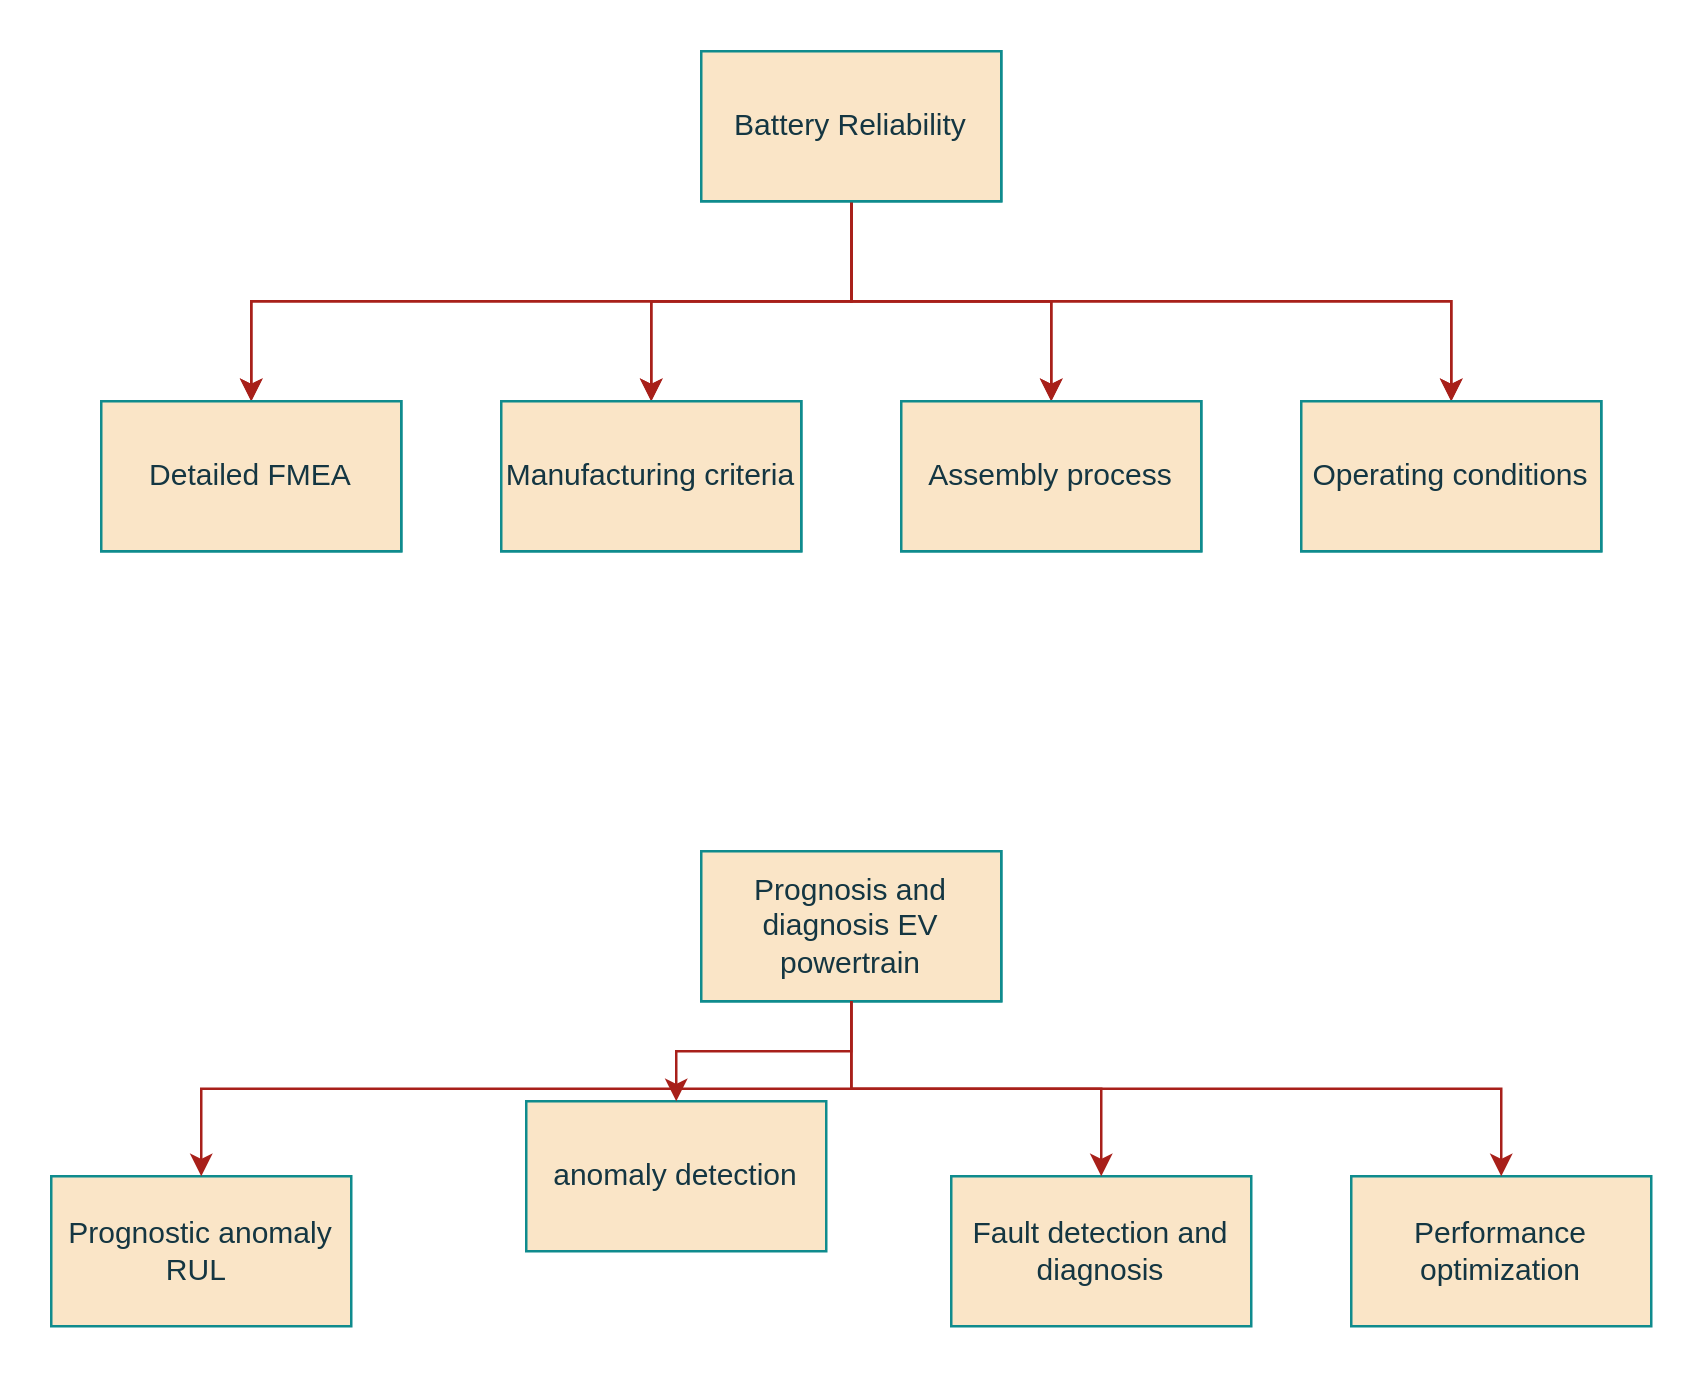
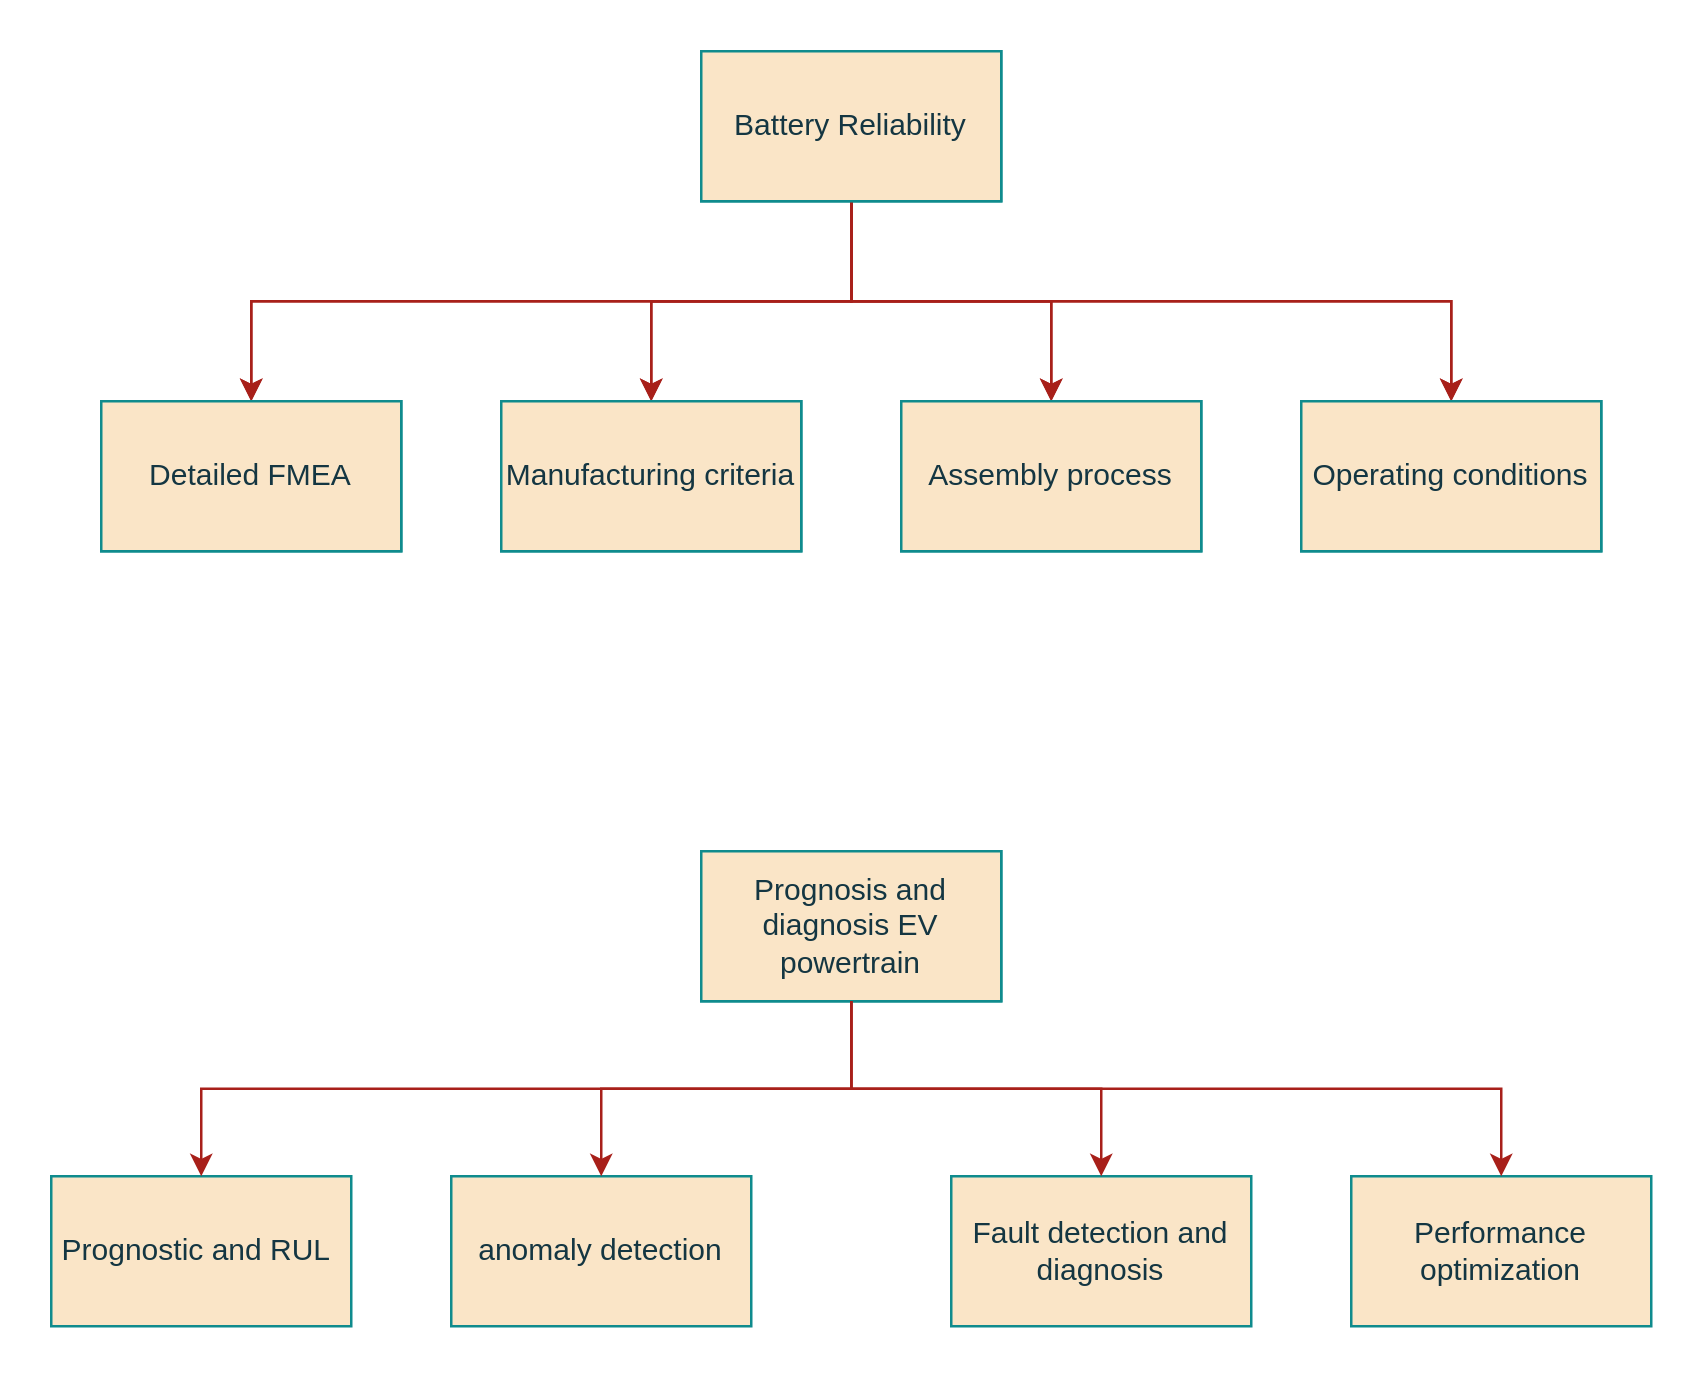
(676, 1176) -> (601, 1251)
(201, 1251) -> (201, 1251)
